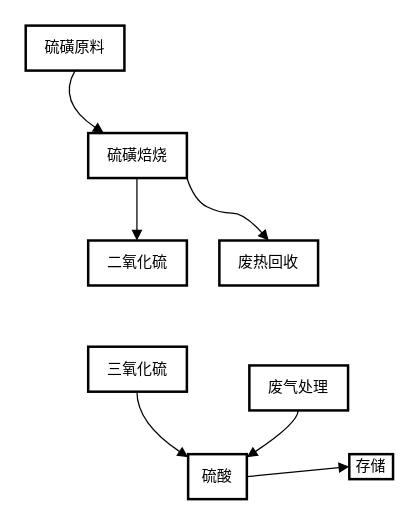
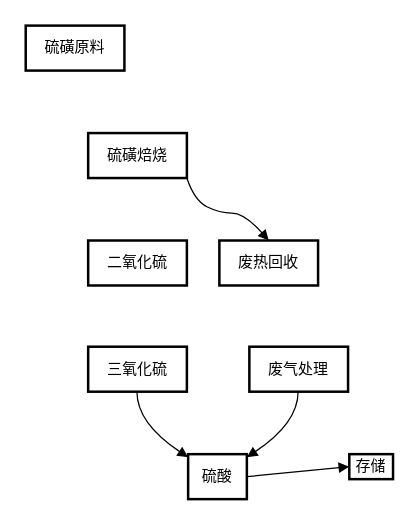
(72, 103) -> none
(137, 205) -> none
(299, 388) -> (299, 369)
